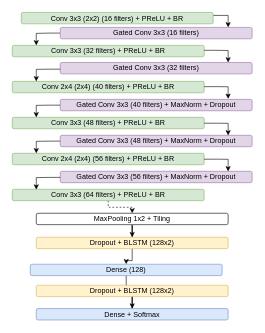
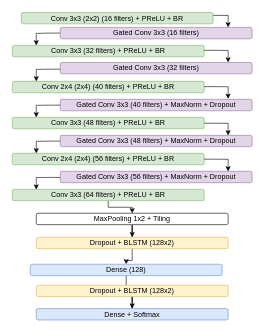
(118, 207) -> (118, 207)
